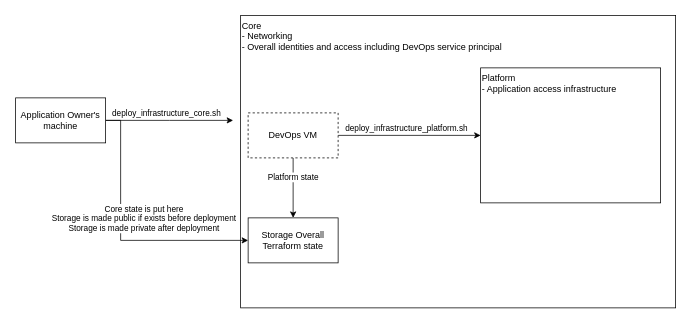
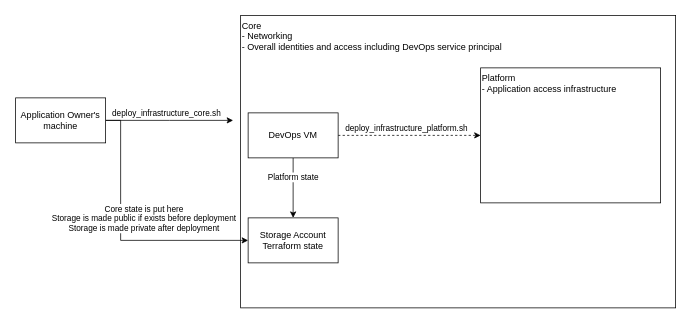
(293, 135) -> (293, 135)
(405, 135) -> (405, 135)
(293, 240) -> (293, 240)
